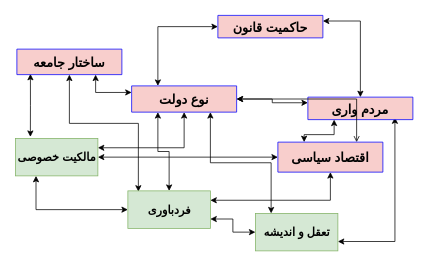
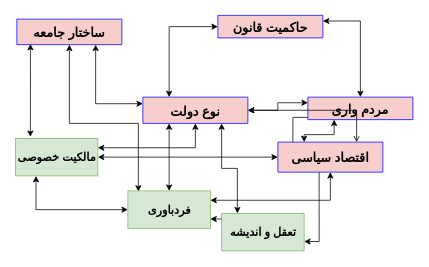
(69, 62) -> (69, 32)
(184, 99) -> (195, 110)
(297, 232) -> (263, 232)
